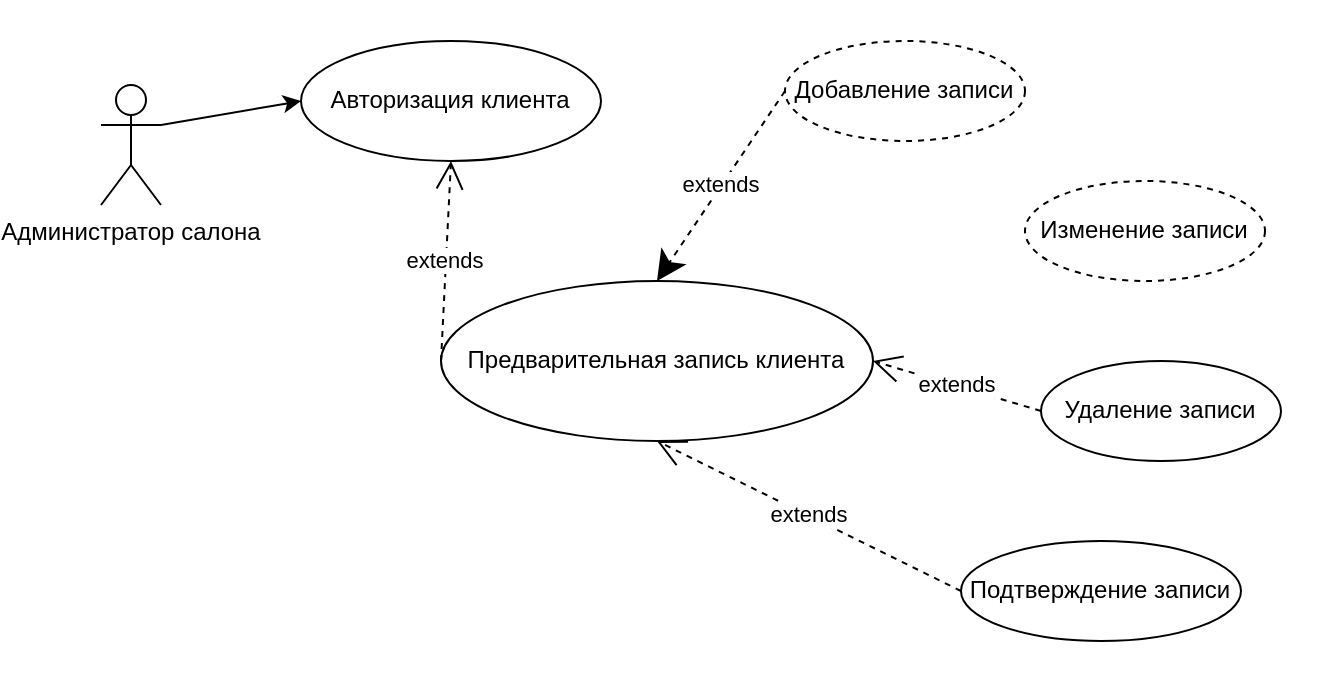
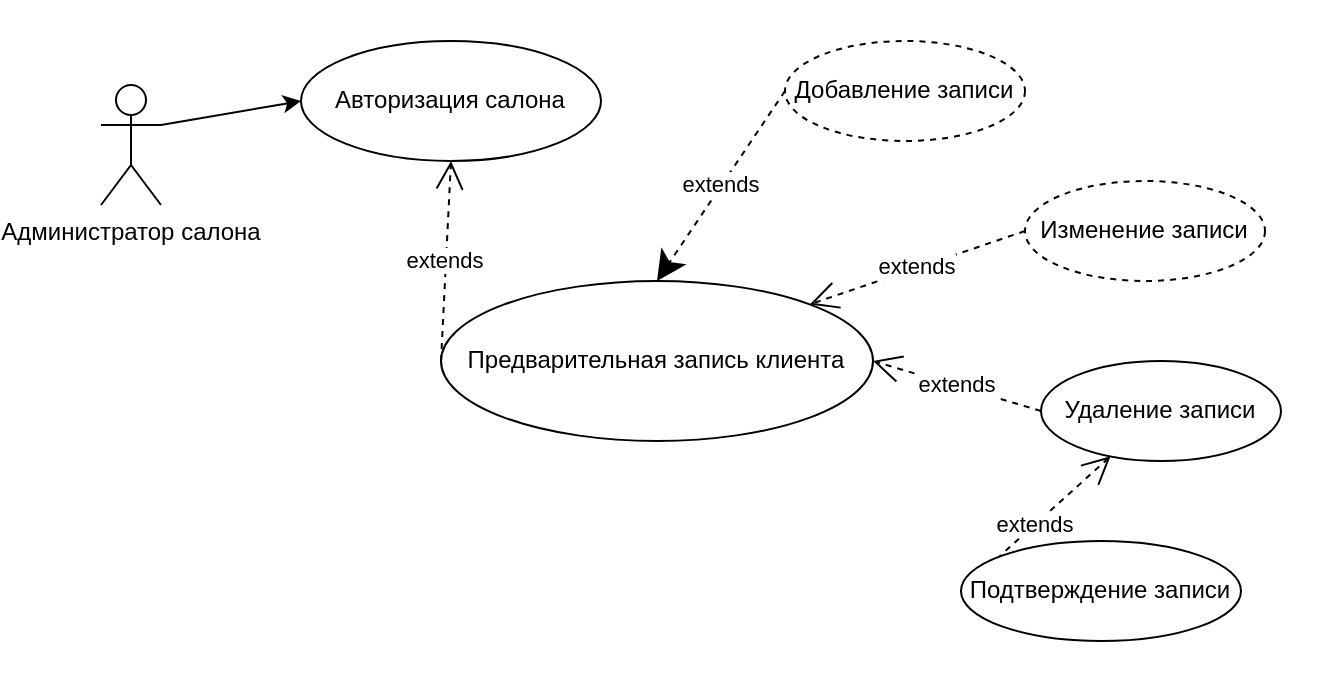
(451, 101) -> (451, 101)
none -> (990, 243)
(898, 560) -> (1077, 486)
